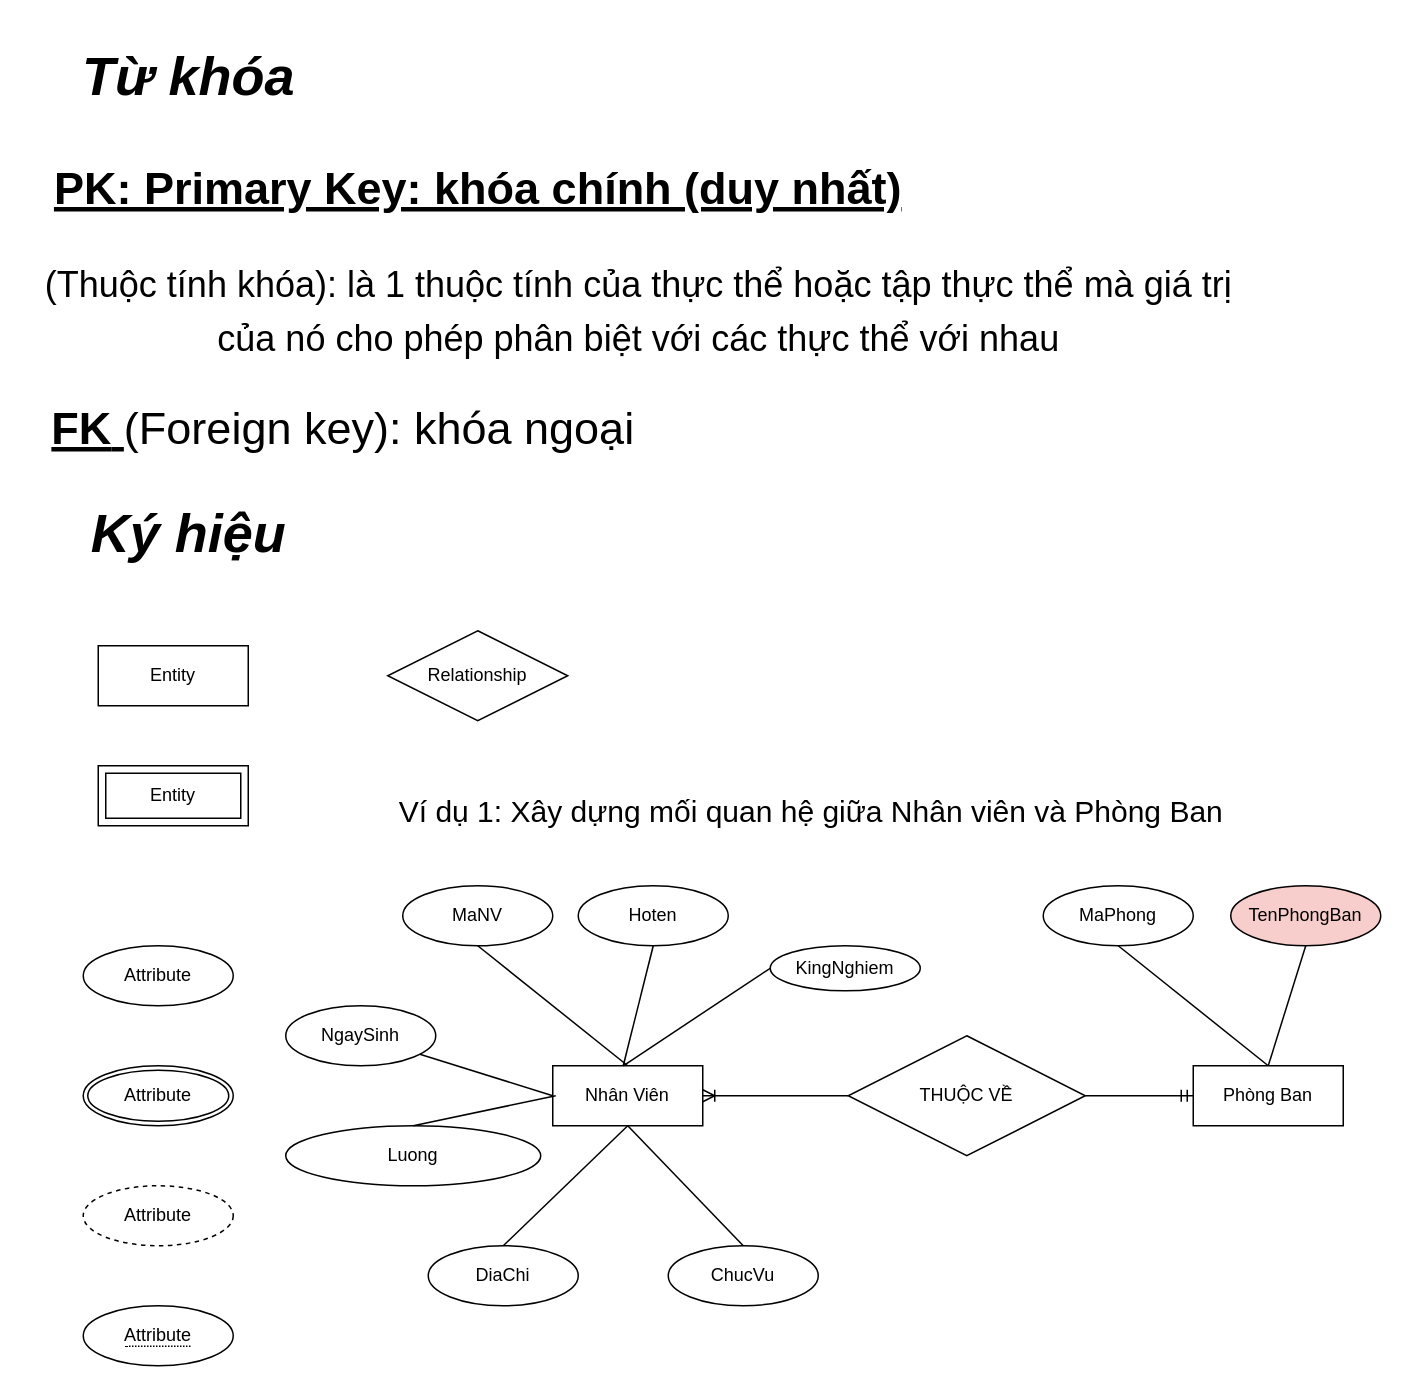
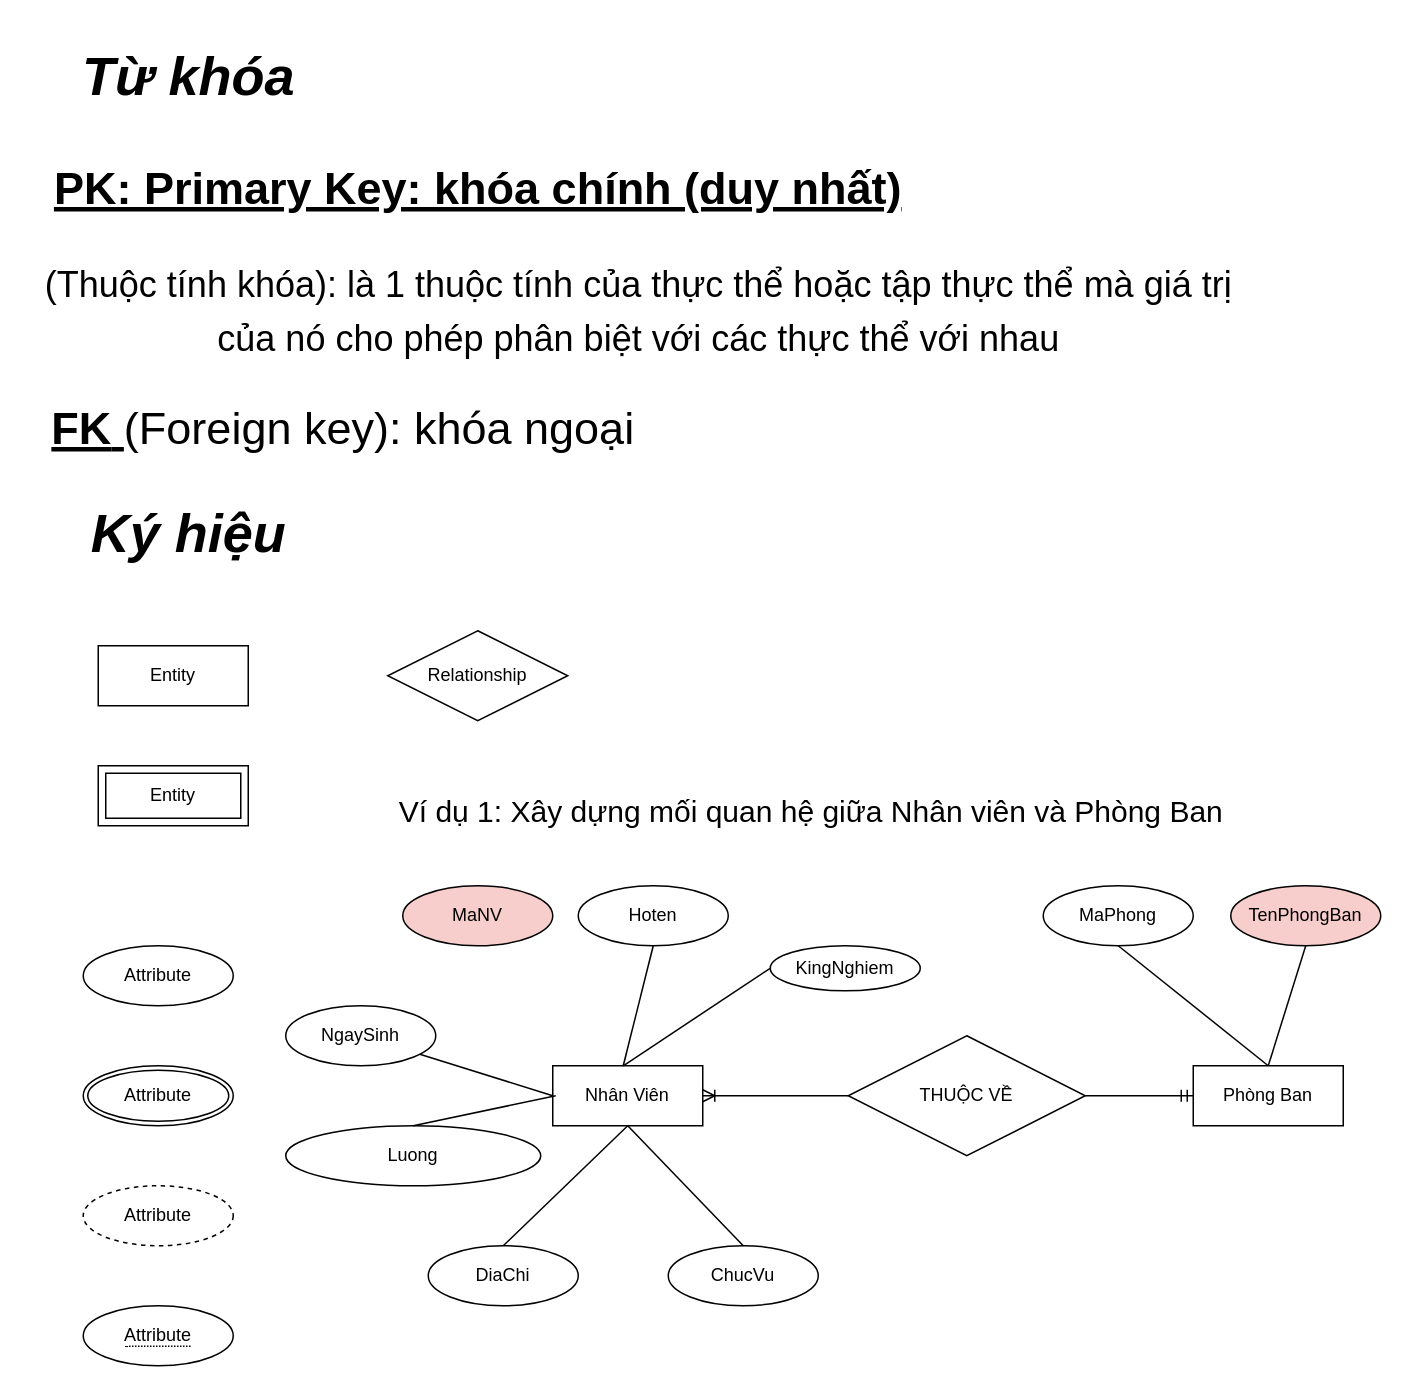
(478, 916) -> (478, 916)
(549, 1003) -> none
